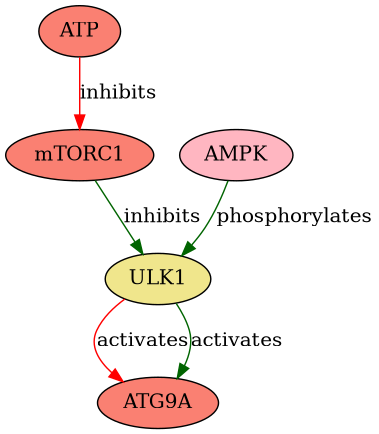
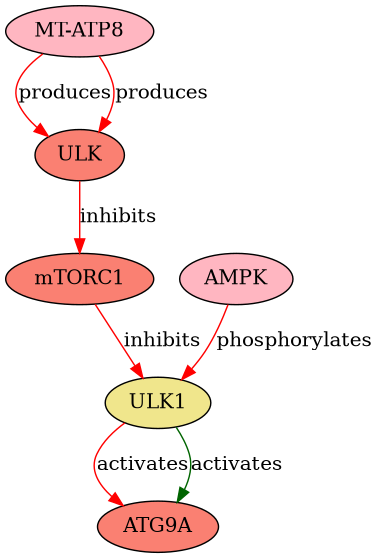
(80, 31) -> (80, 155)
none -> (80, 31)
(115, 211) -> (115, 335)
(213, 215) -> (213, 338)
